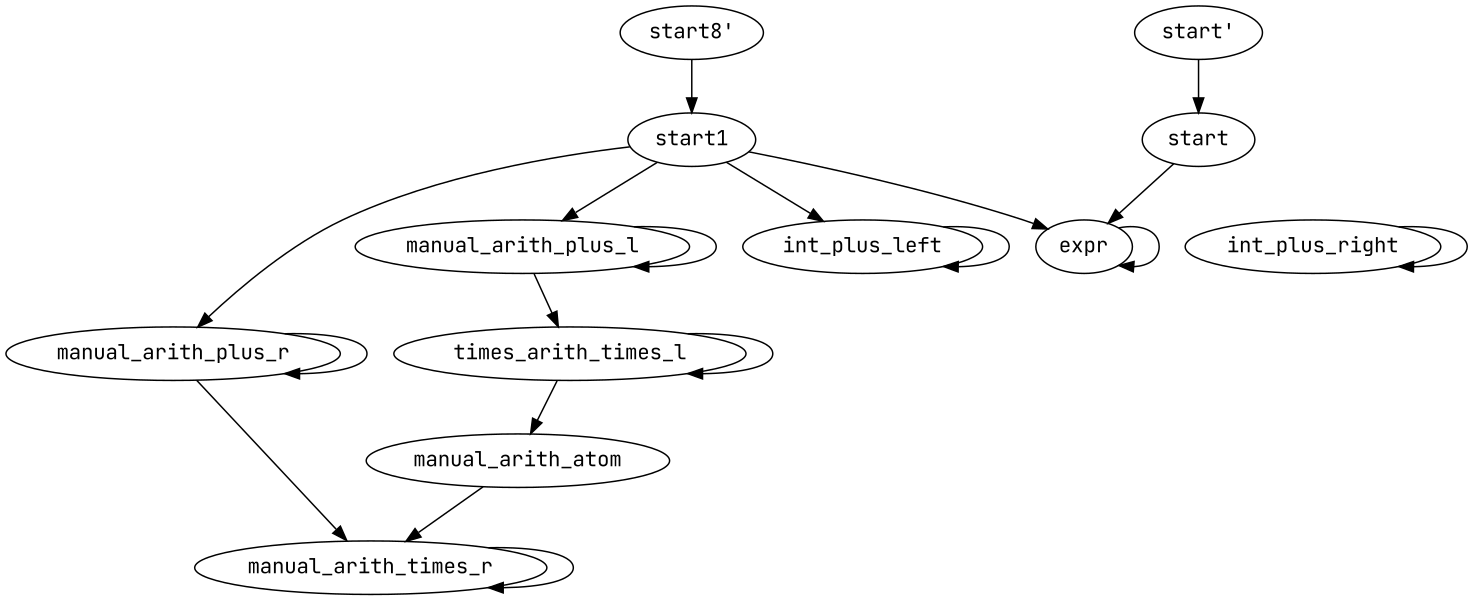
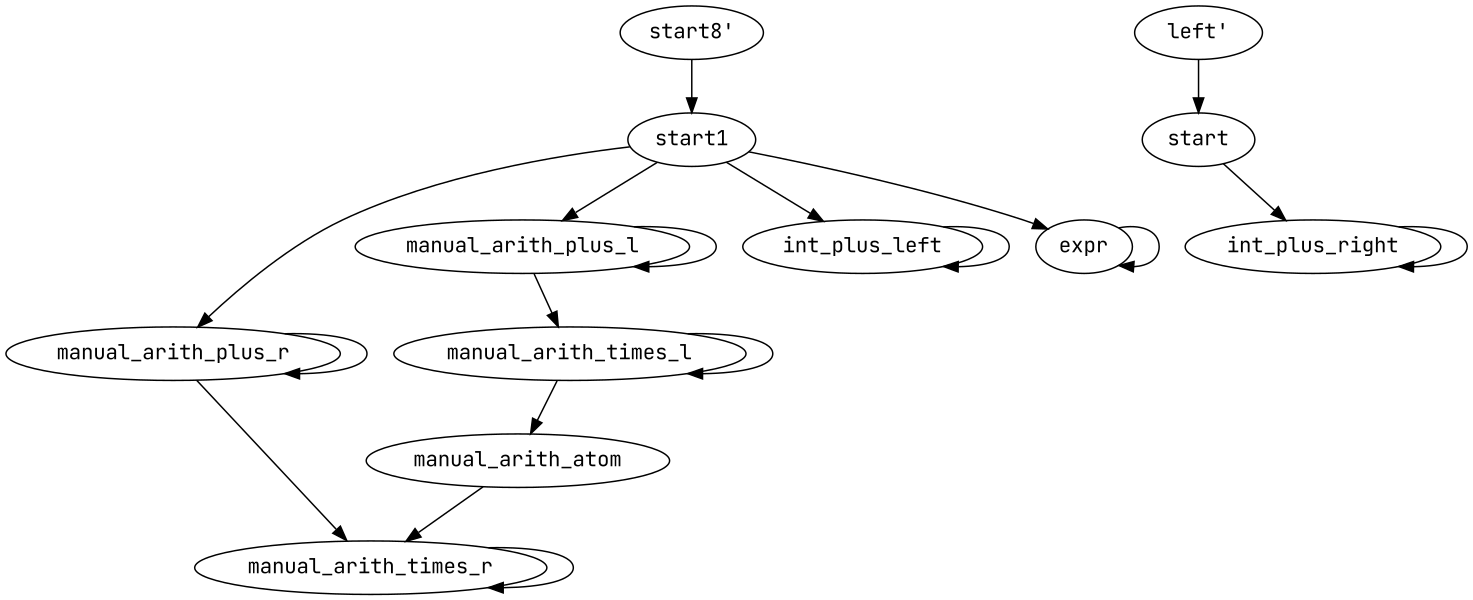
(1199, 33) -> (1199, 33)
(1146, 189) -> (1249, 187)
(570, 354) -> (570, 354)
